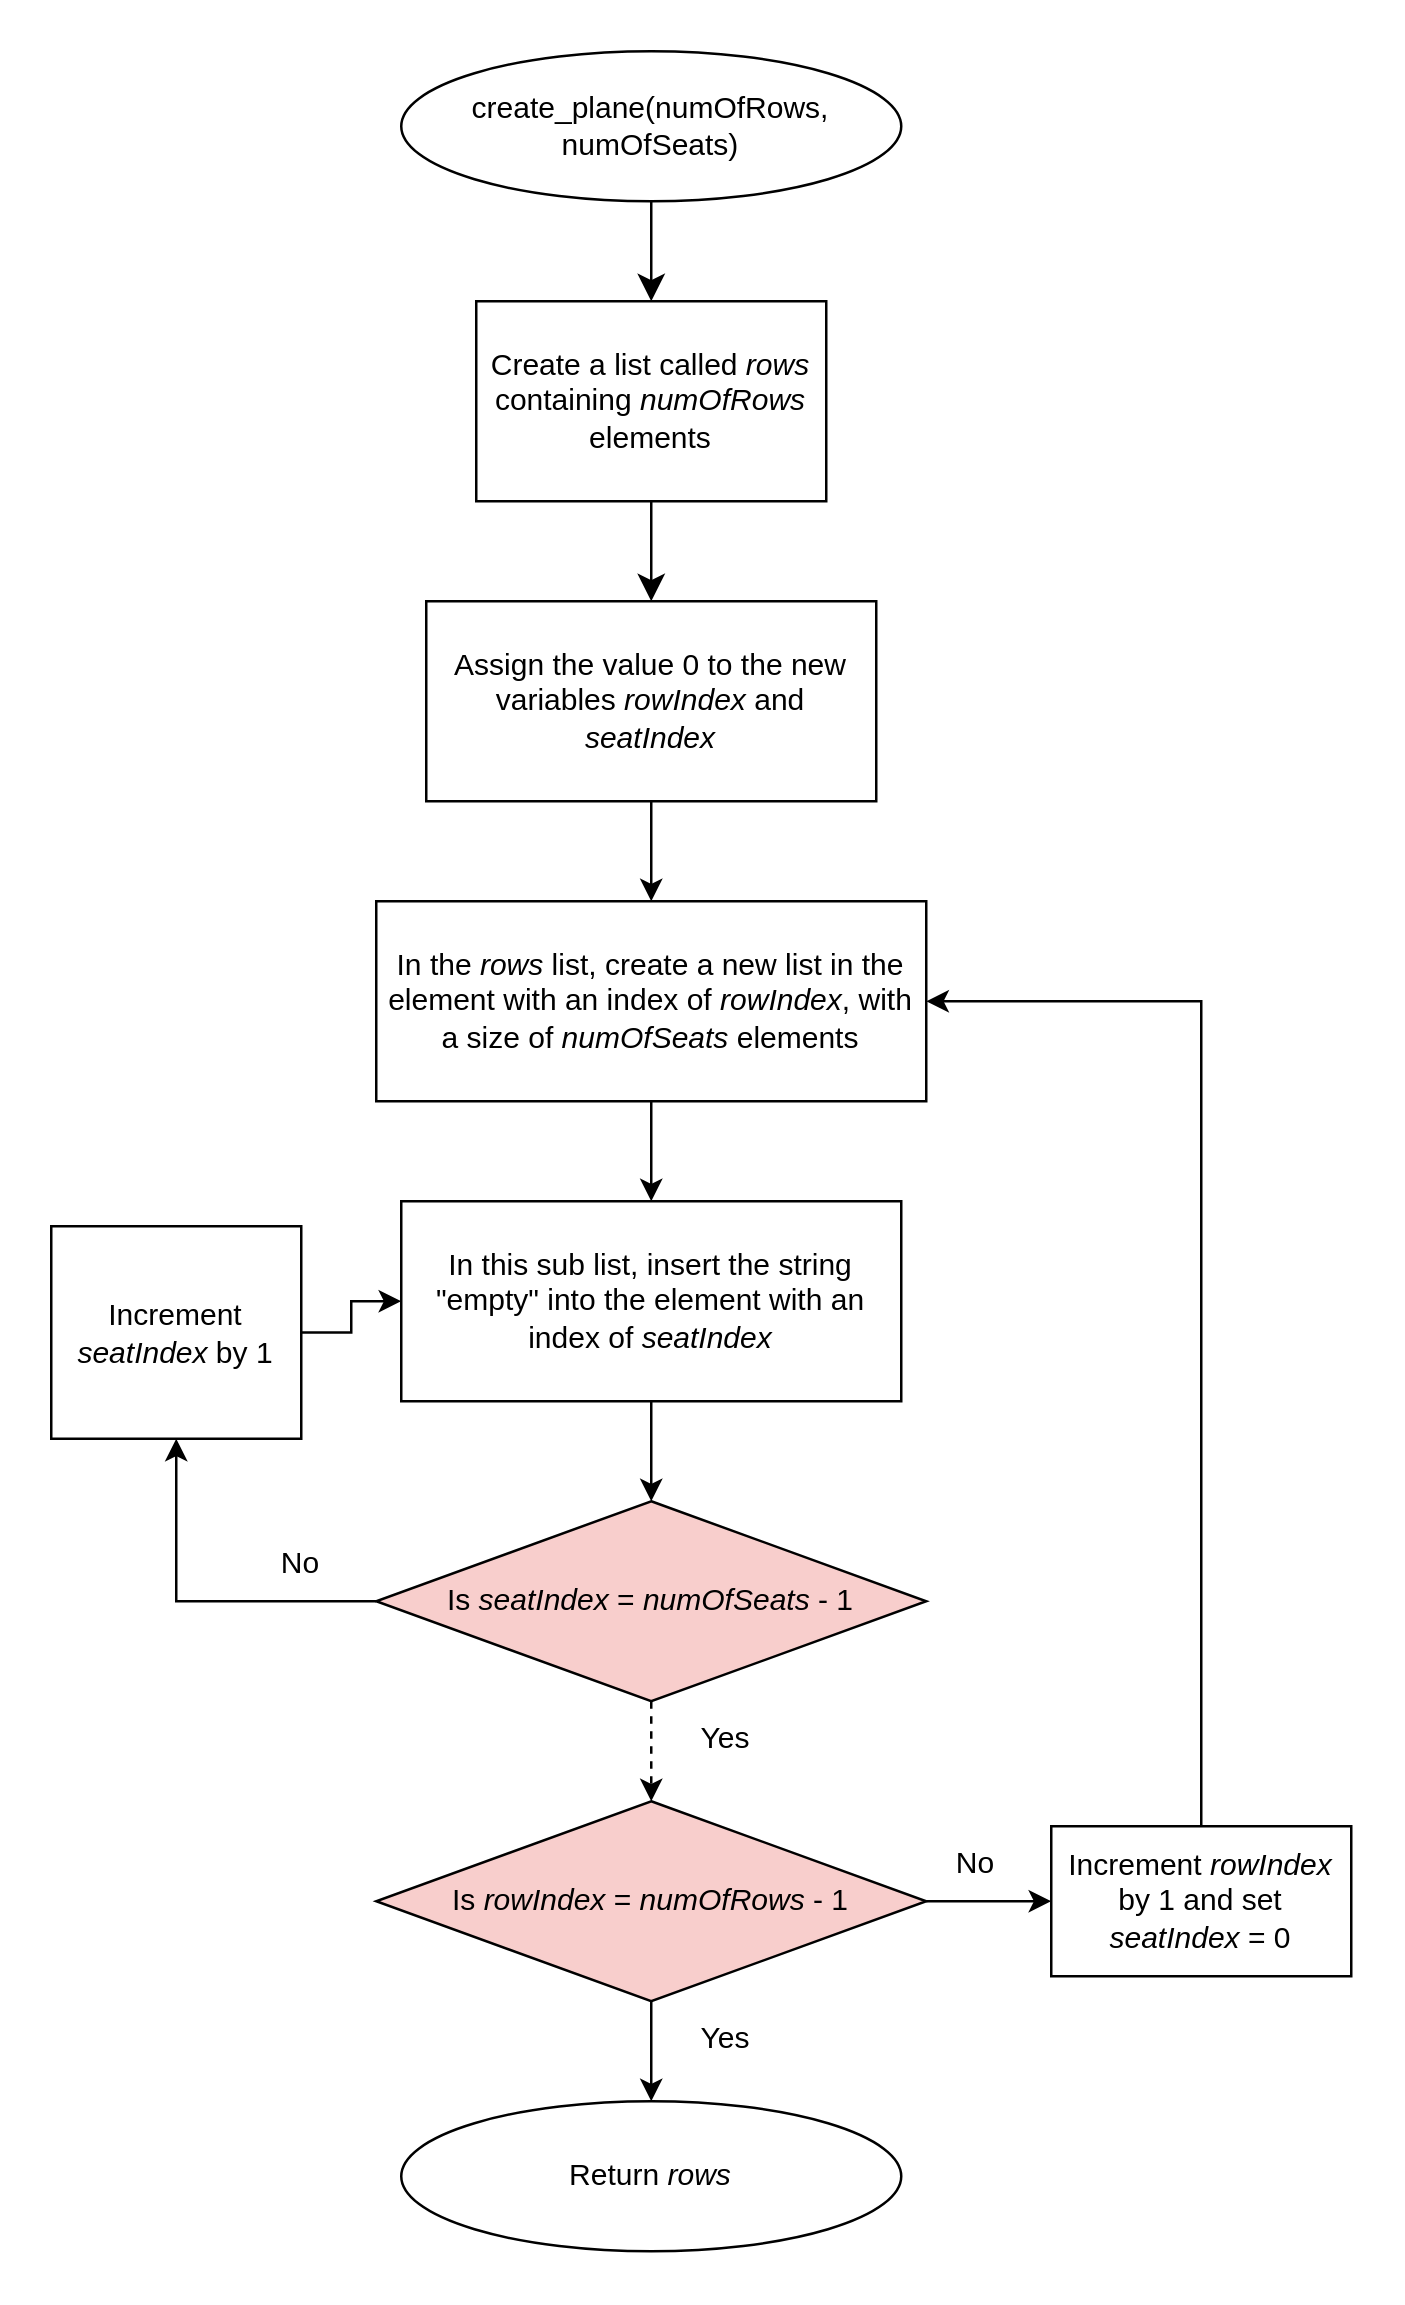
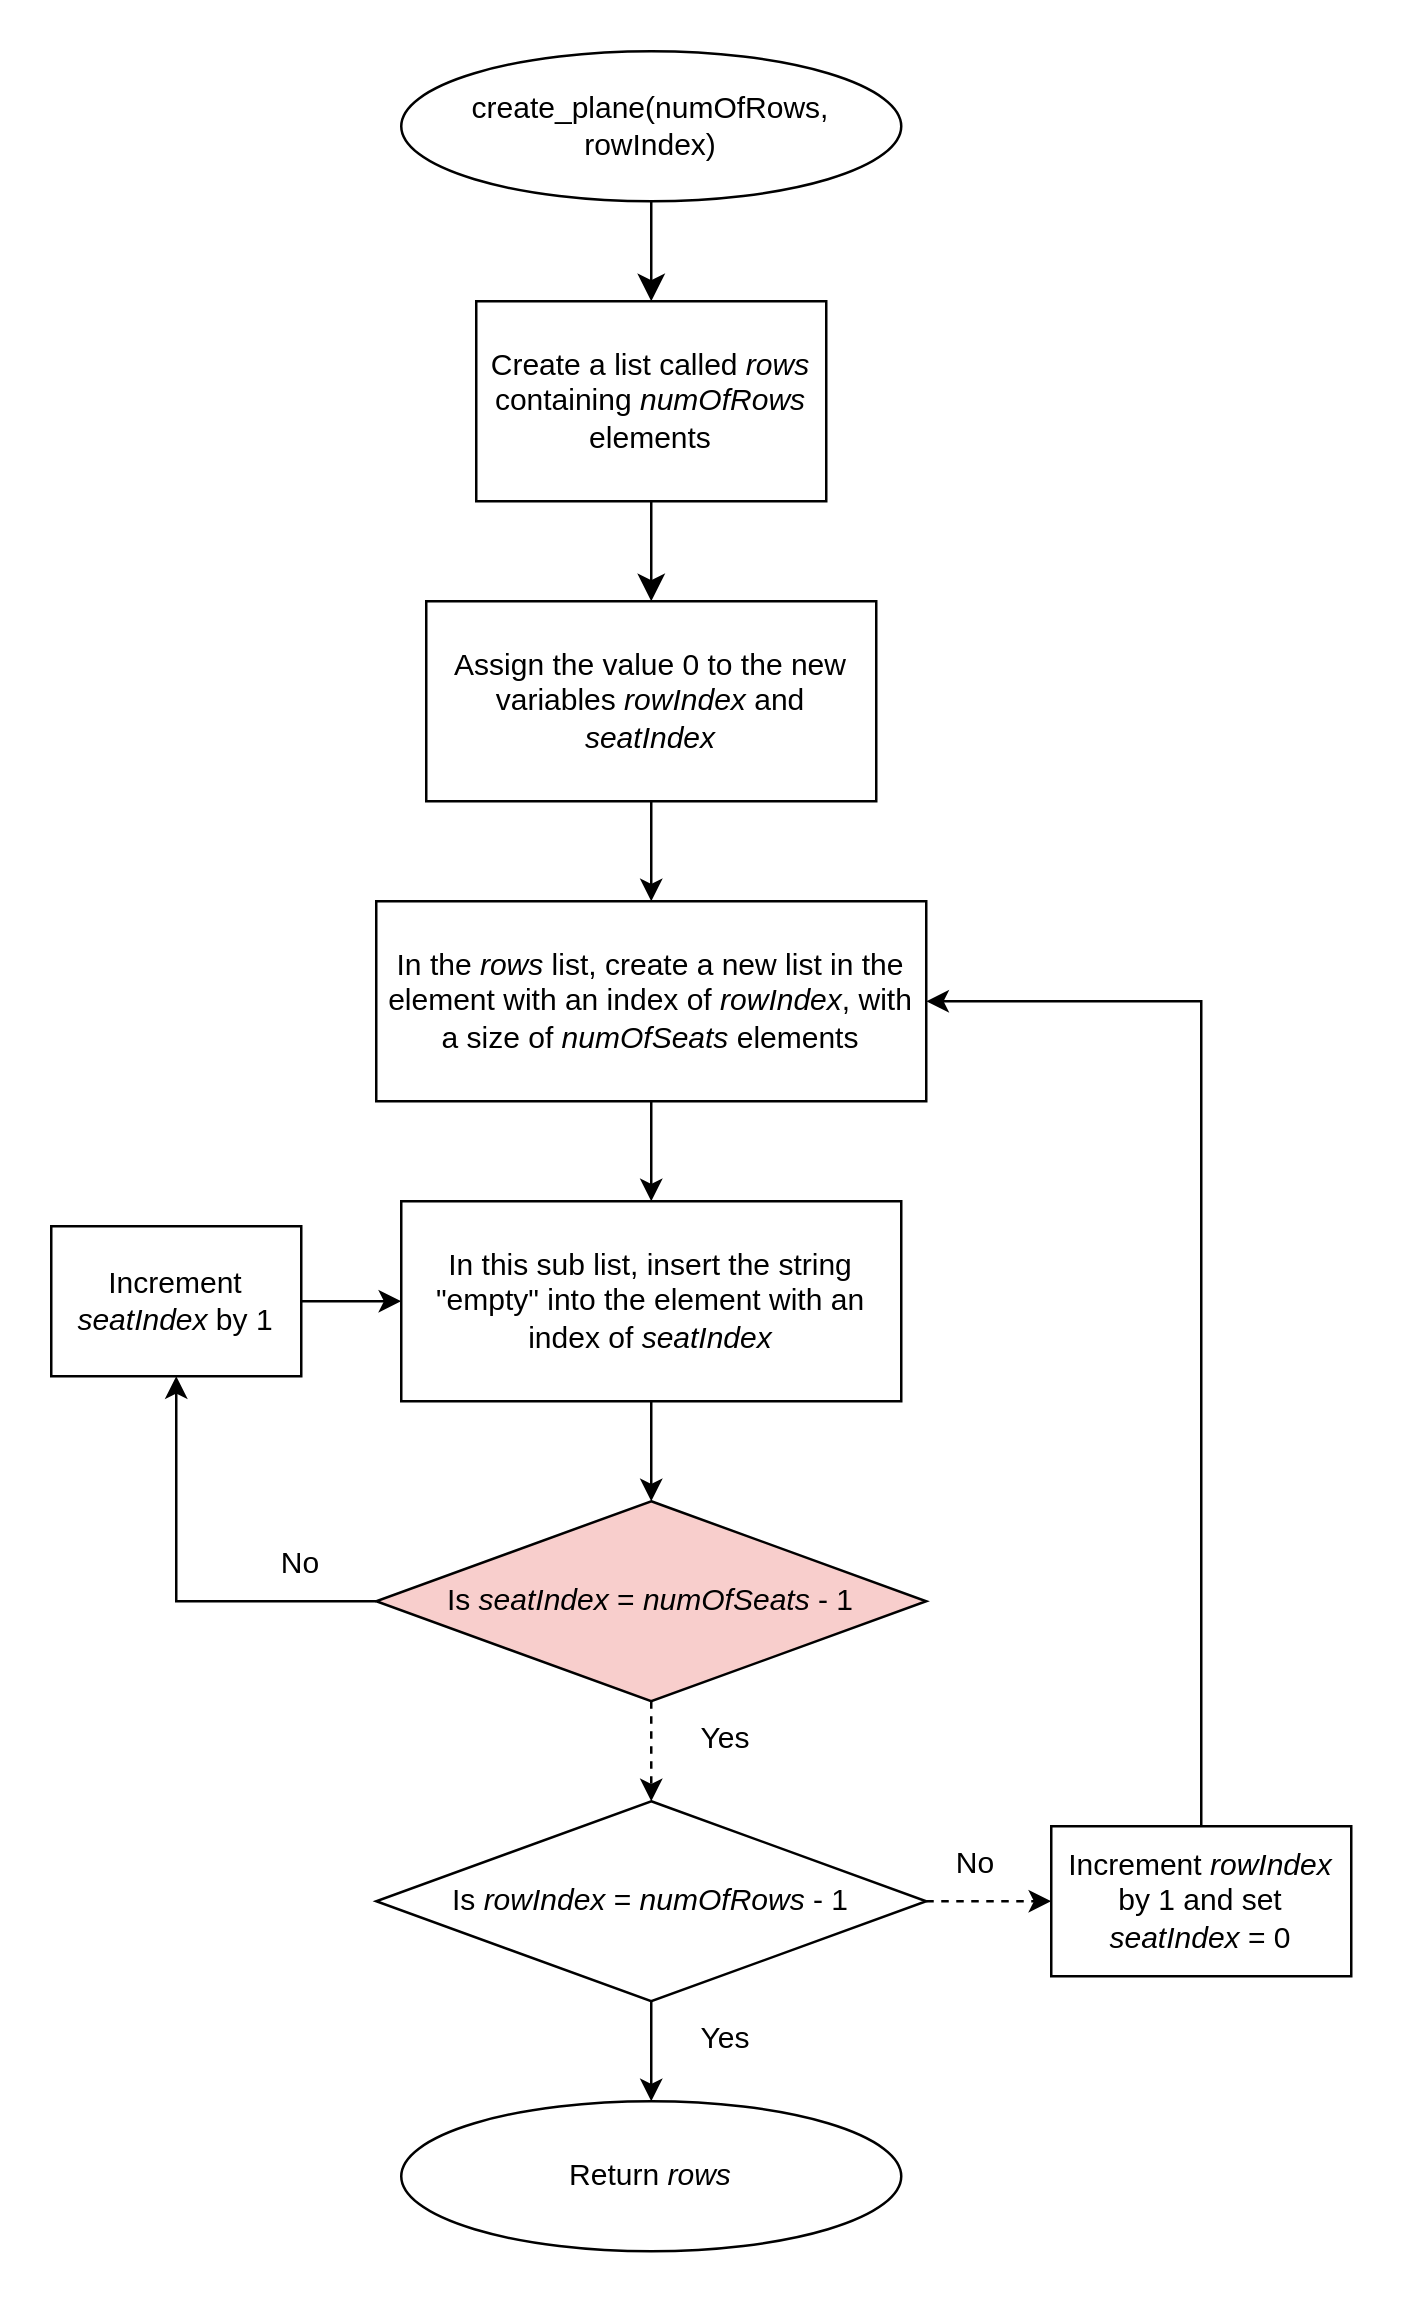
(651, 126) -> (651, 126)
(176, 1333) -> (176, 1301)
(651, 1901) -> (651, 1901)
(982, 1901) -> (982, 1901)
